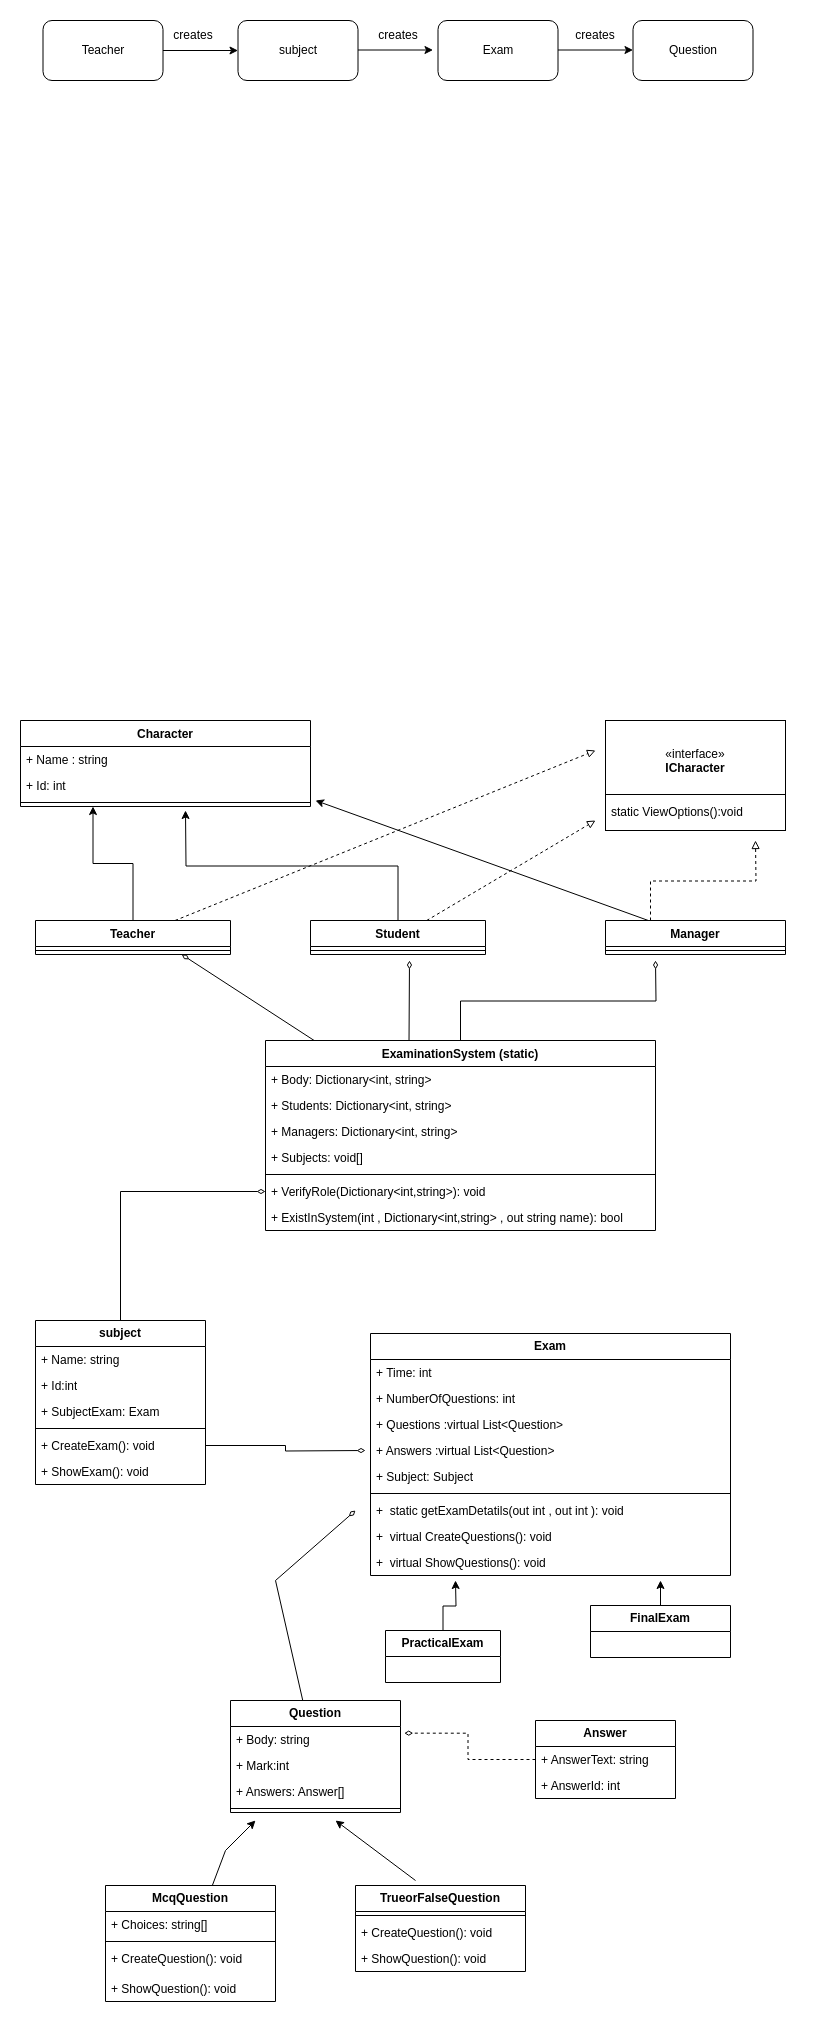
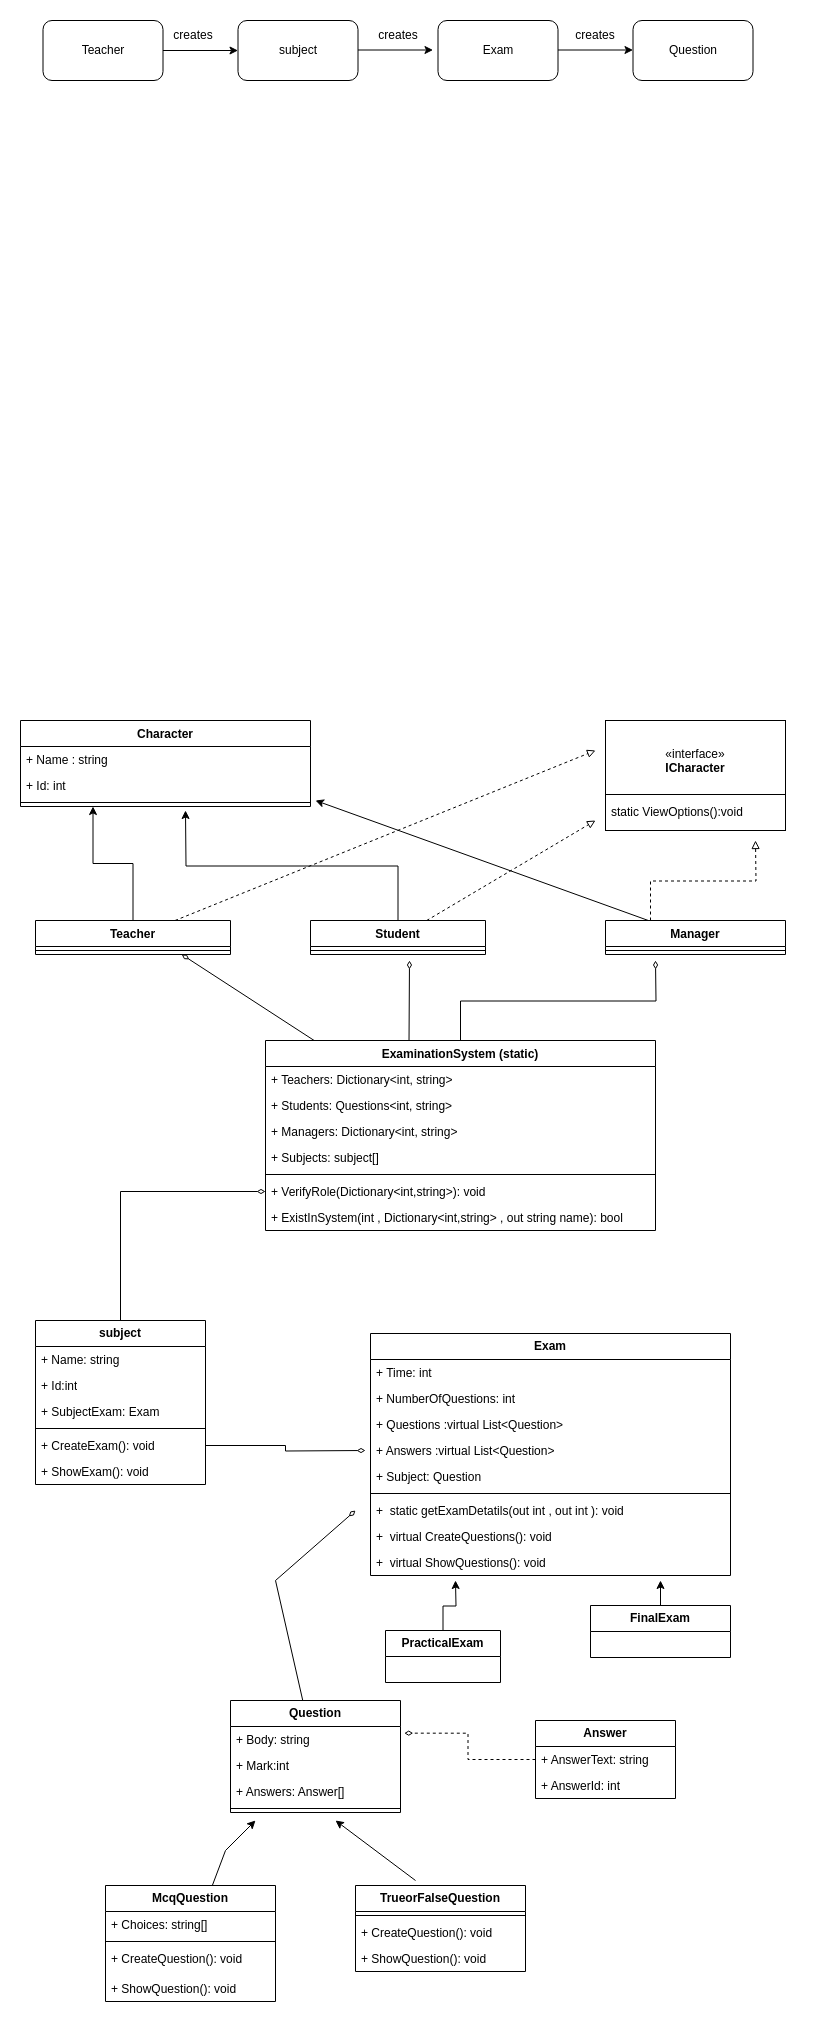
(363, 1081) -> (377, 1081)
(377, 1107) -> (375, 1107)
(326, 1159) -> (337, 1159)
(432, 1478) -> (434, 1478)
